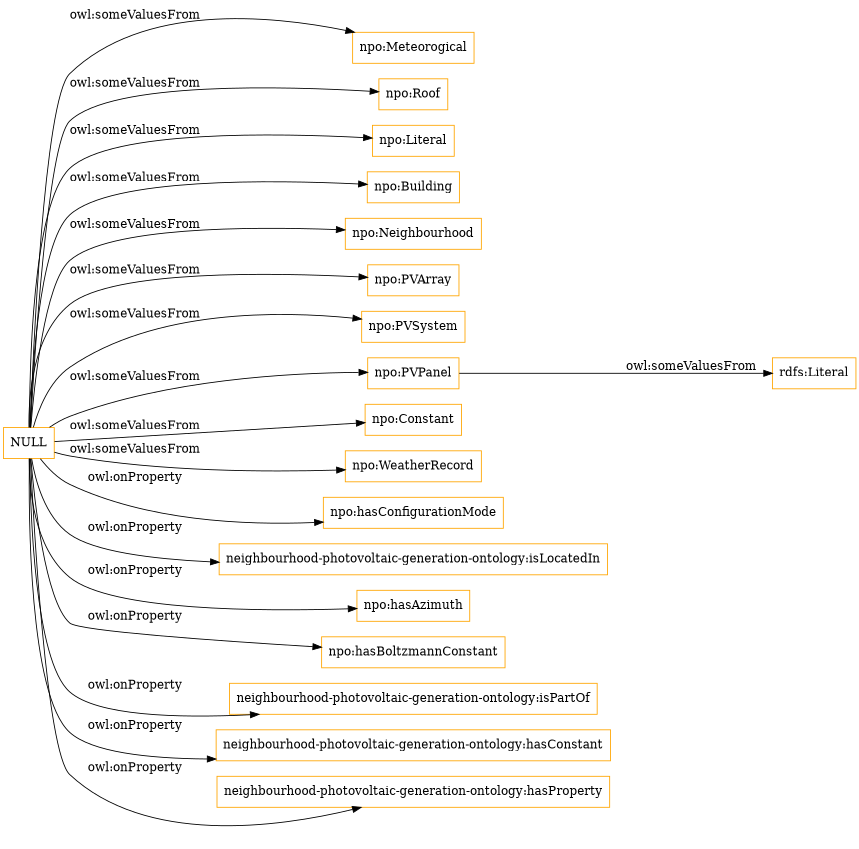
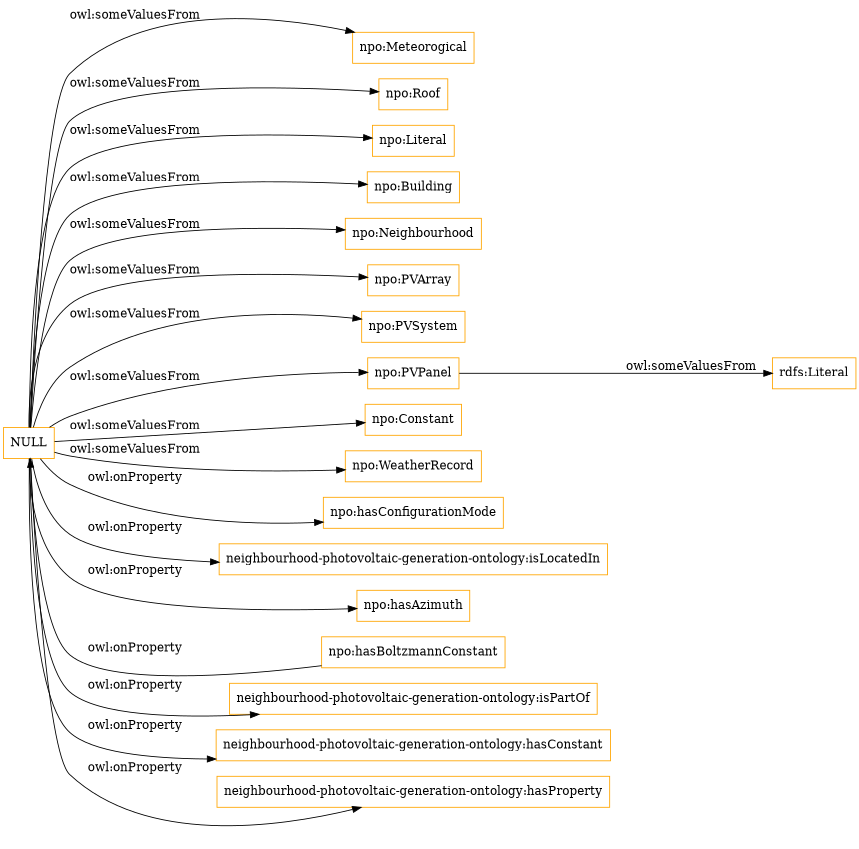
(106, 630) -> (98, 667)
